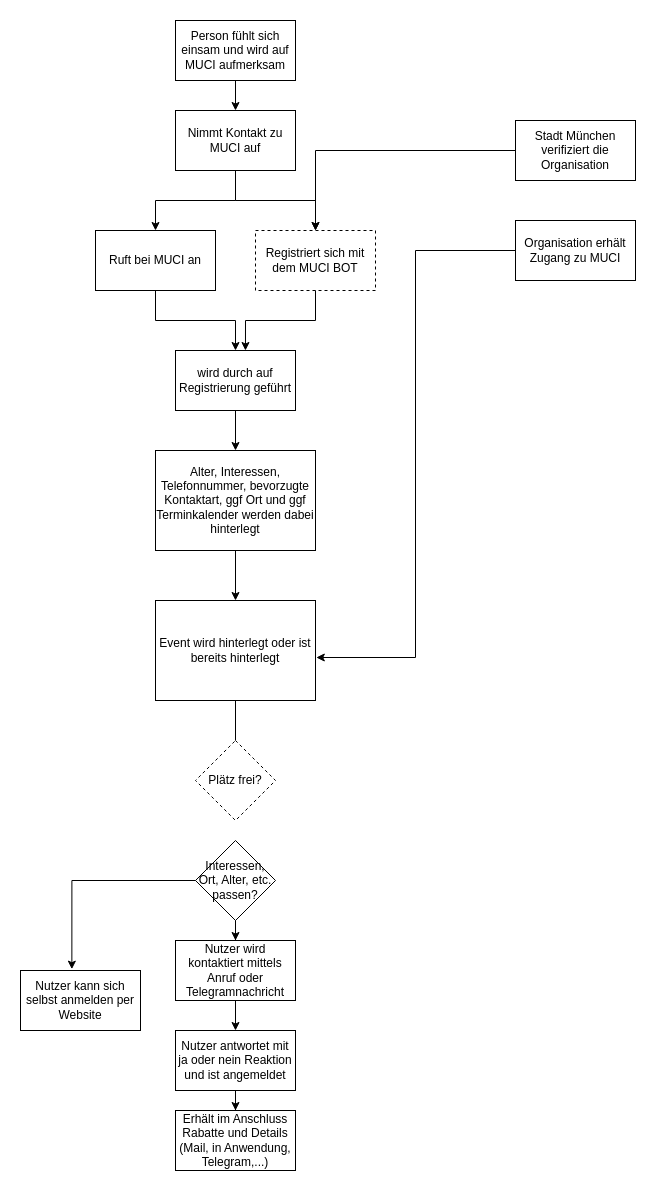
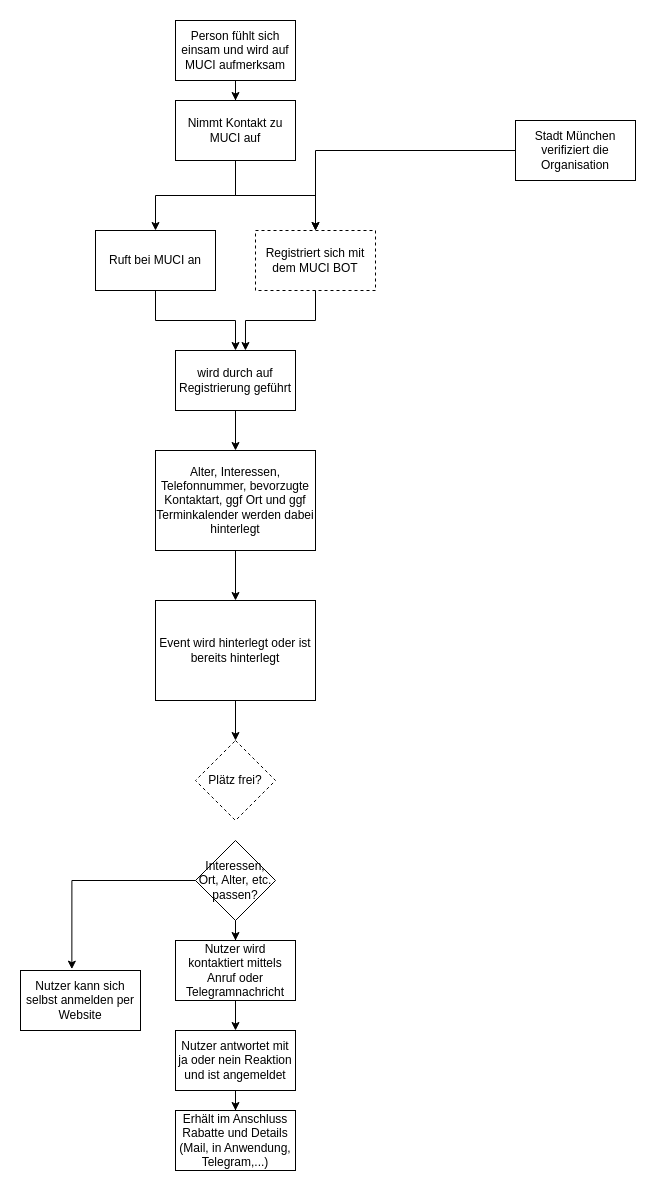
(236, 141) -> (236, 131)
(576, 251) -> none
(416, 450) -> none
(236, 734) -> (236, 732)
